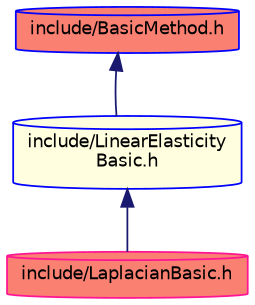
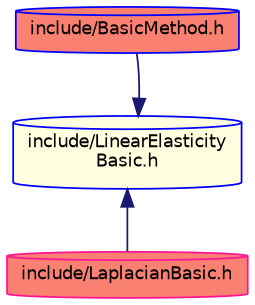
(116, 93) -> (139, 76)
